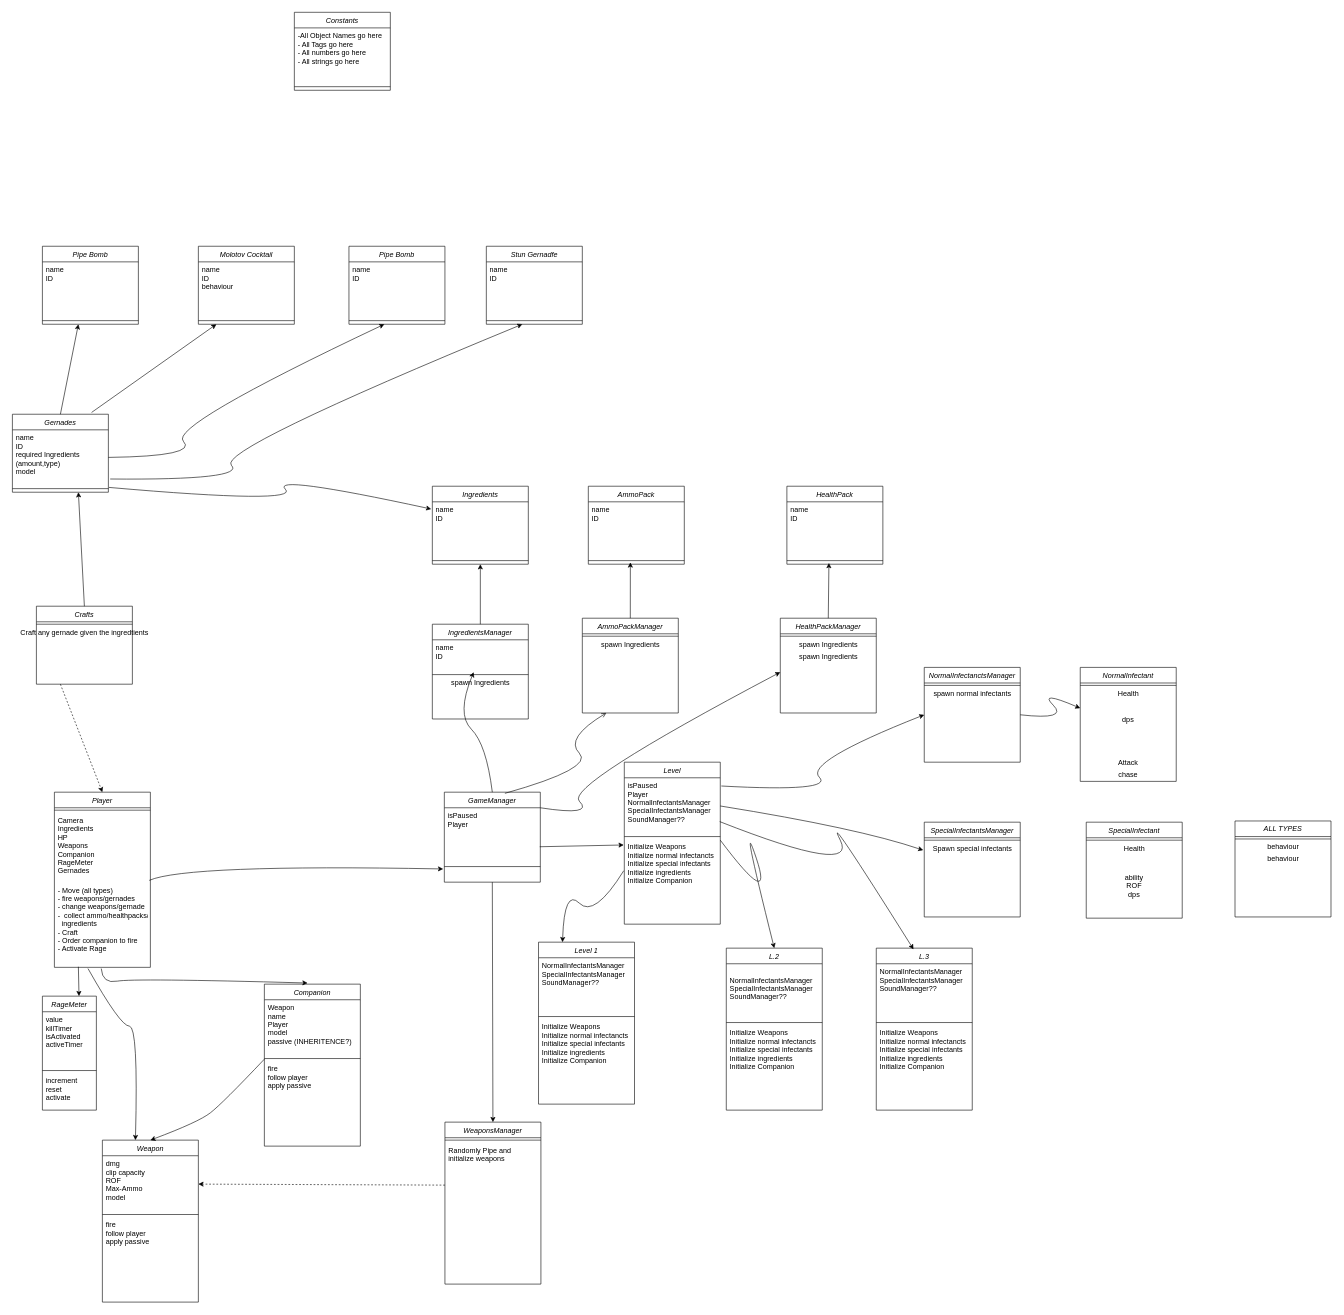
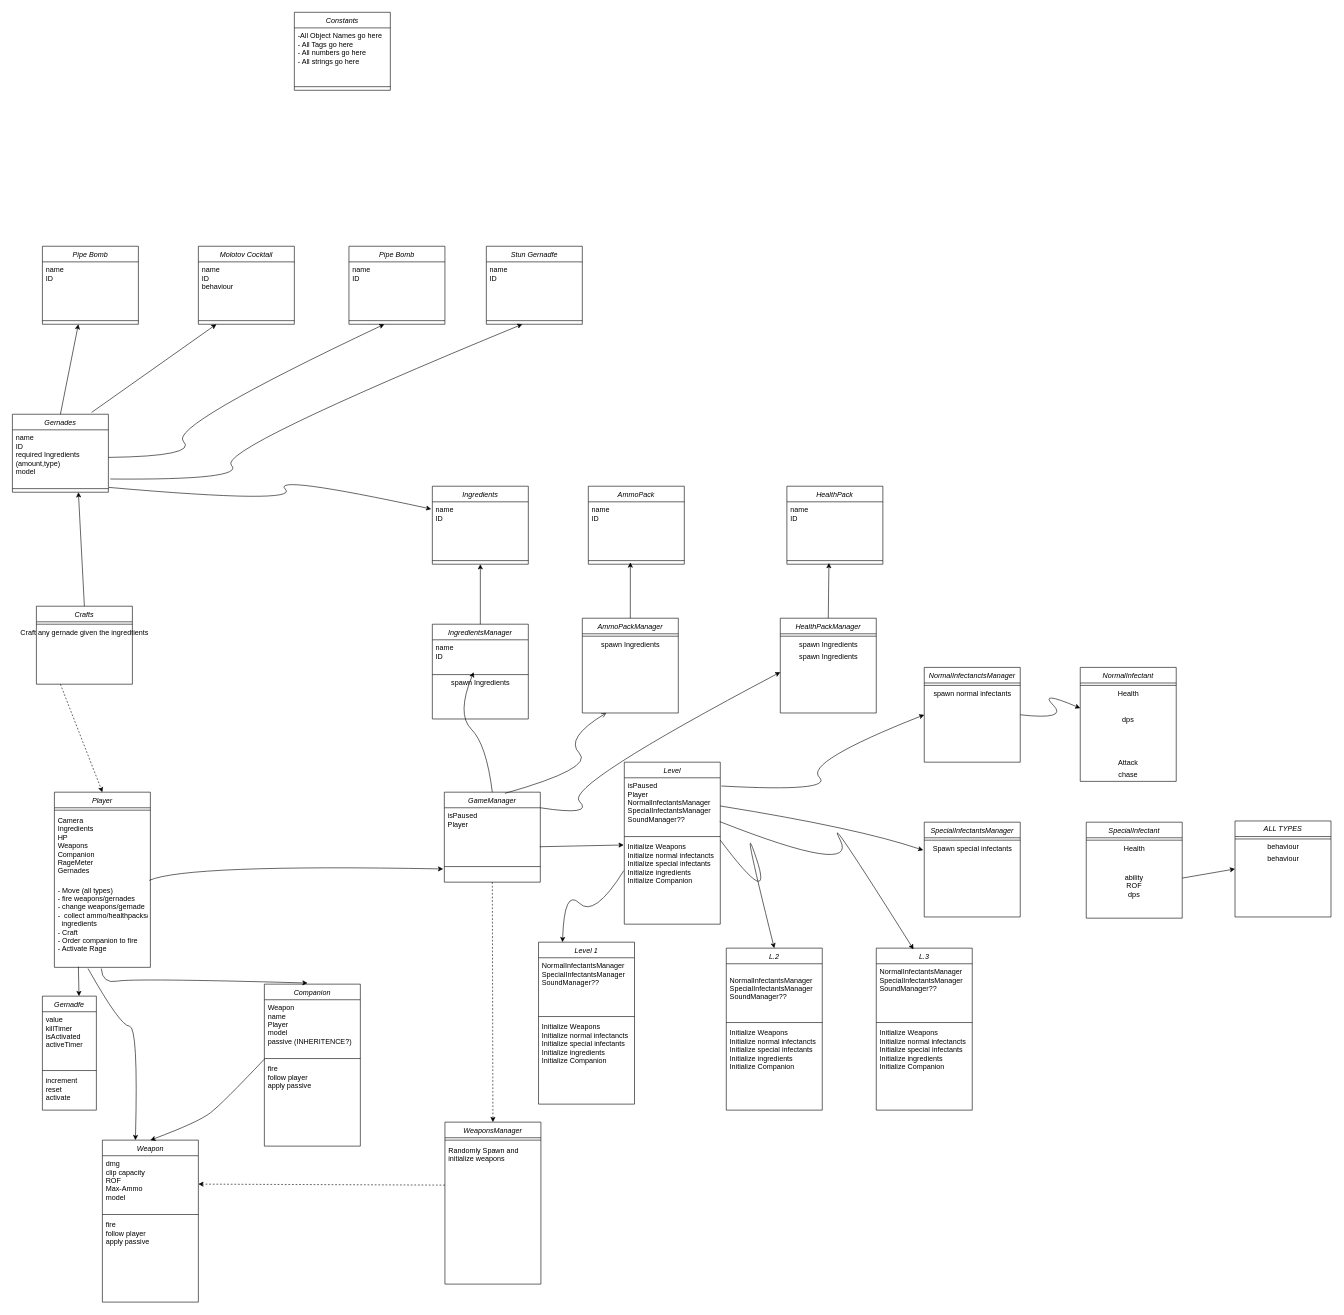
none -> (1207, 874)
(493, 1000) -> (493, 1000)
(69, 1004) -> (69, 1004)
(479, 1151) -> (482, 1151)
